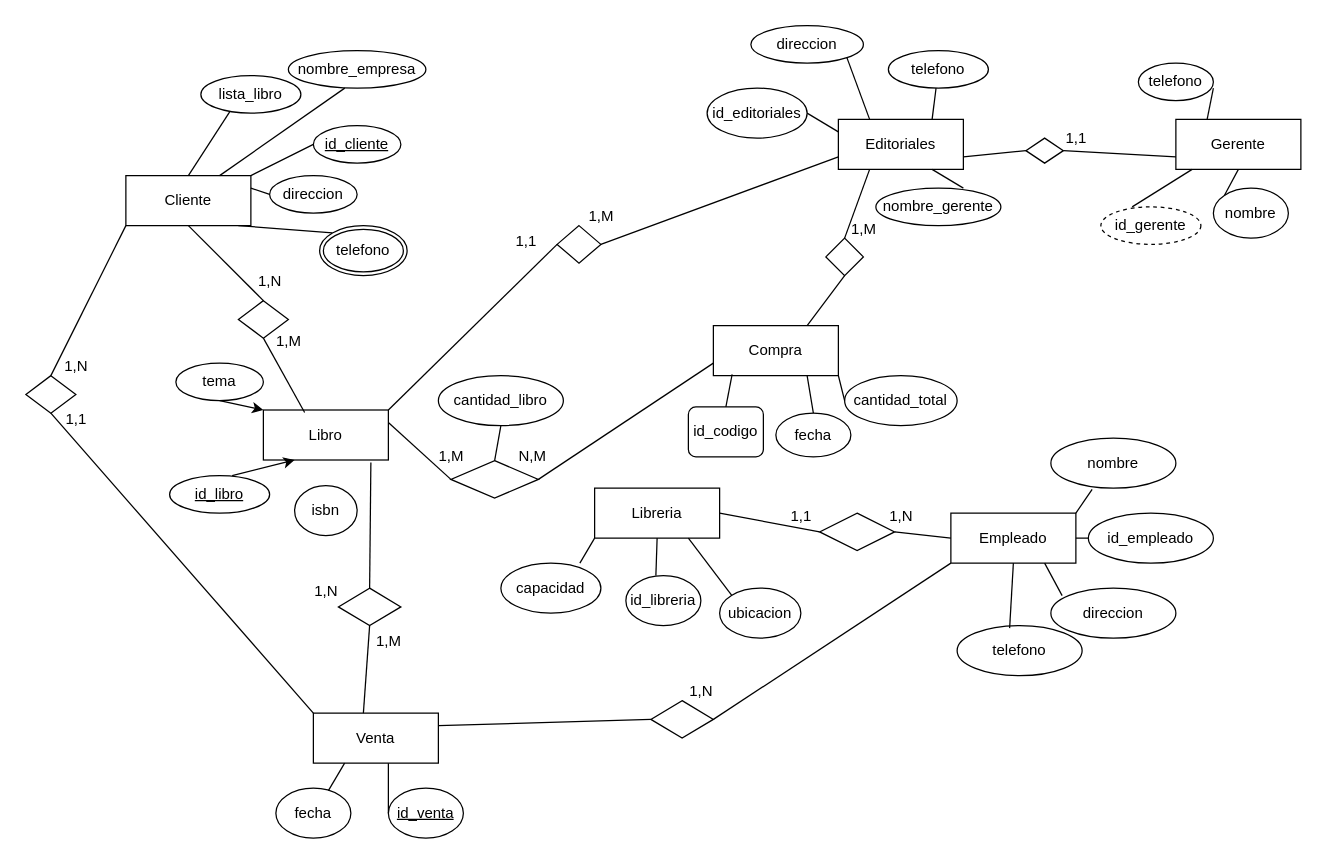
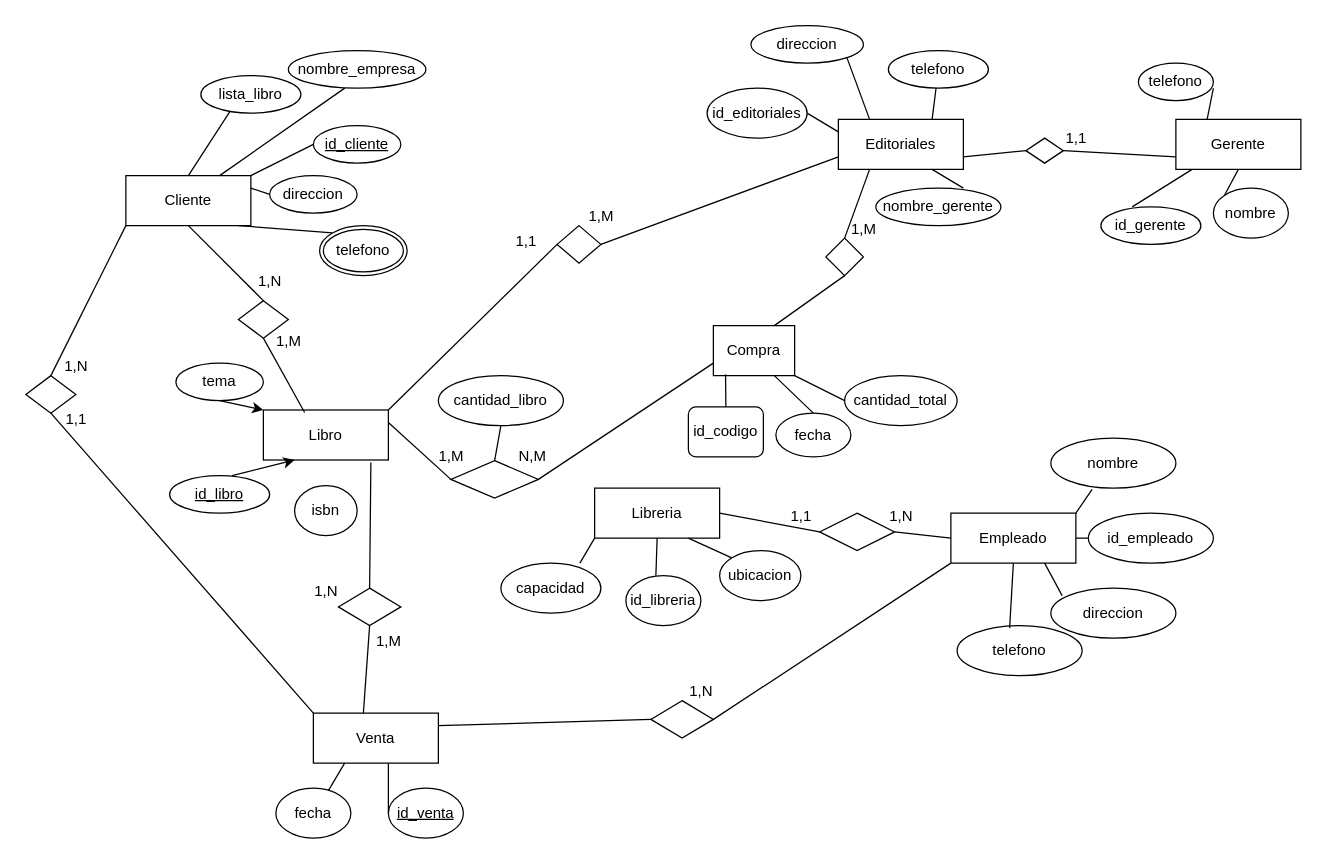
(1151, 226) -> (1151, 226)
(776, 351) -> (754, 351)
(760, 613) -> (760, 576)
